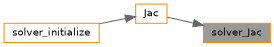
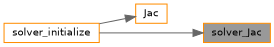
(180, 20) -> (146, 33)
